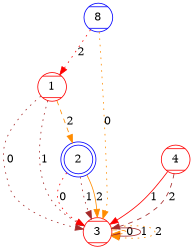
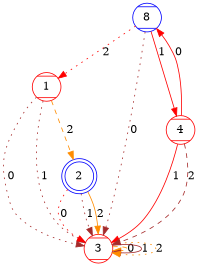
none -> (163, 70)
none -> (179, 73)
(104, 122) -> (128, 130)
